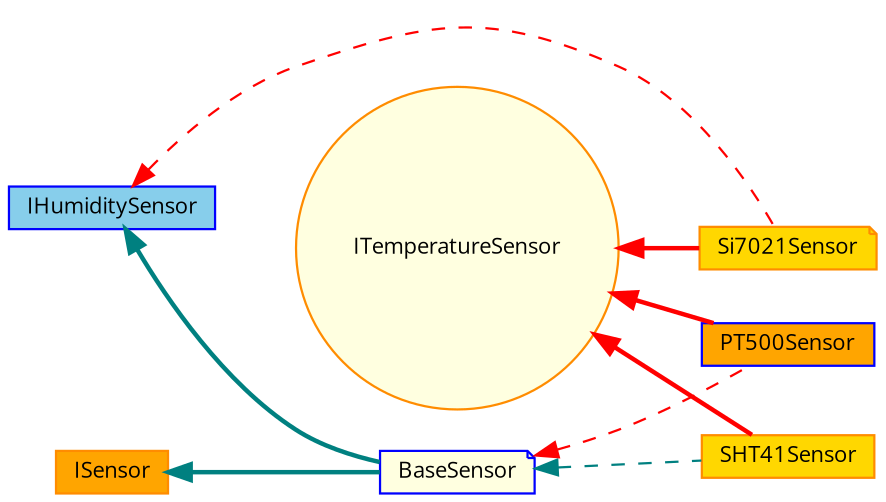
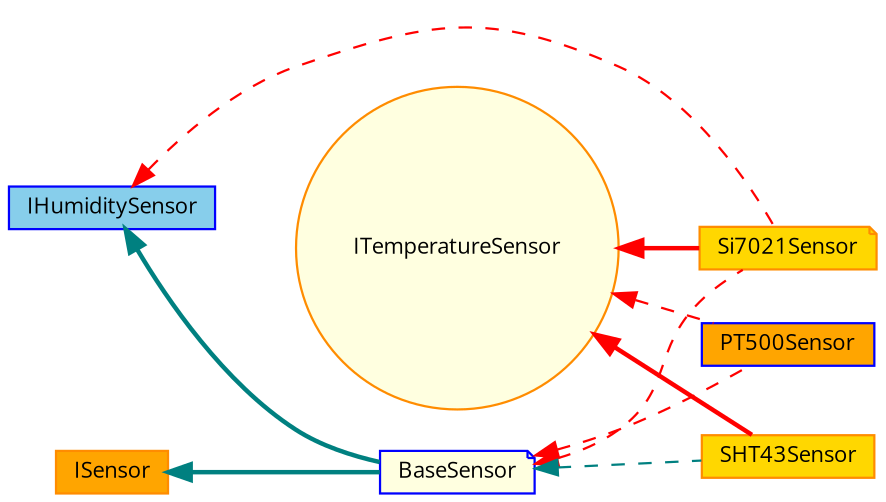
(674, 312) -> (672, 311)
none -> (664, 362)
(788, 457) -> (788, 457)
